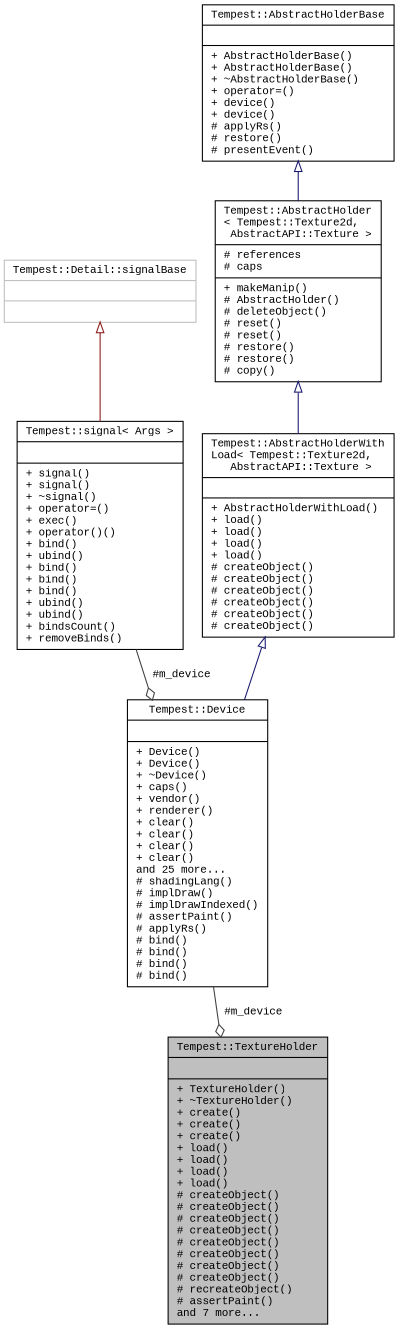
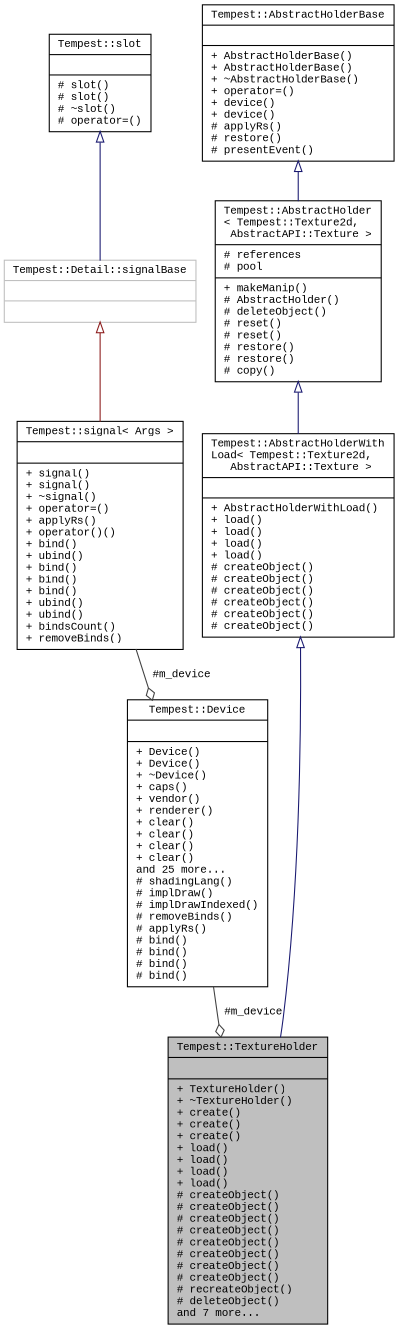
none -> (100, 83)
(244, 267) -> (244, 267)
(52, 520) -> (62, 520)
(253, 674) -> (297, 843)
(185, 917) -> (185, 917)
(225, 1301) -> (229, 1301)
